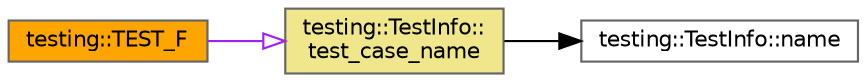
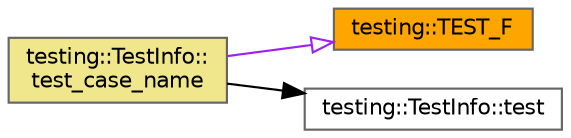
(235, 41) -> (269, 51)
(720, 41) -> (433, 109)
